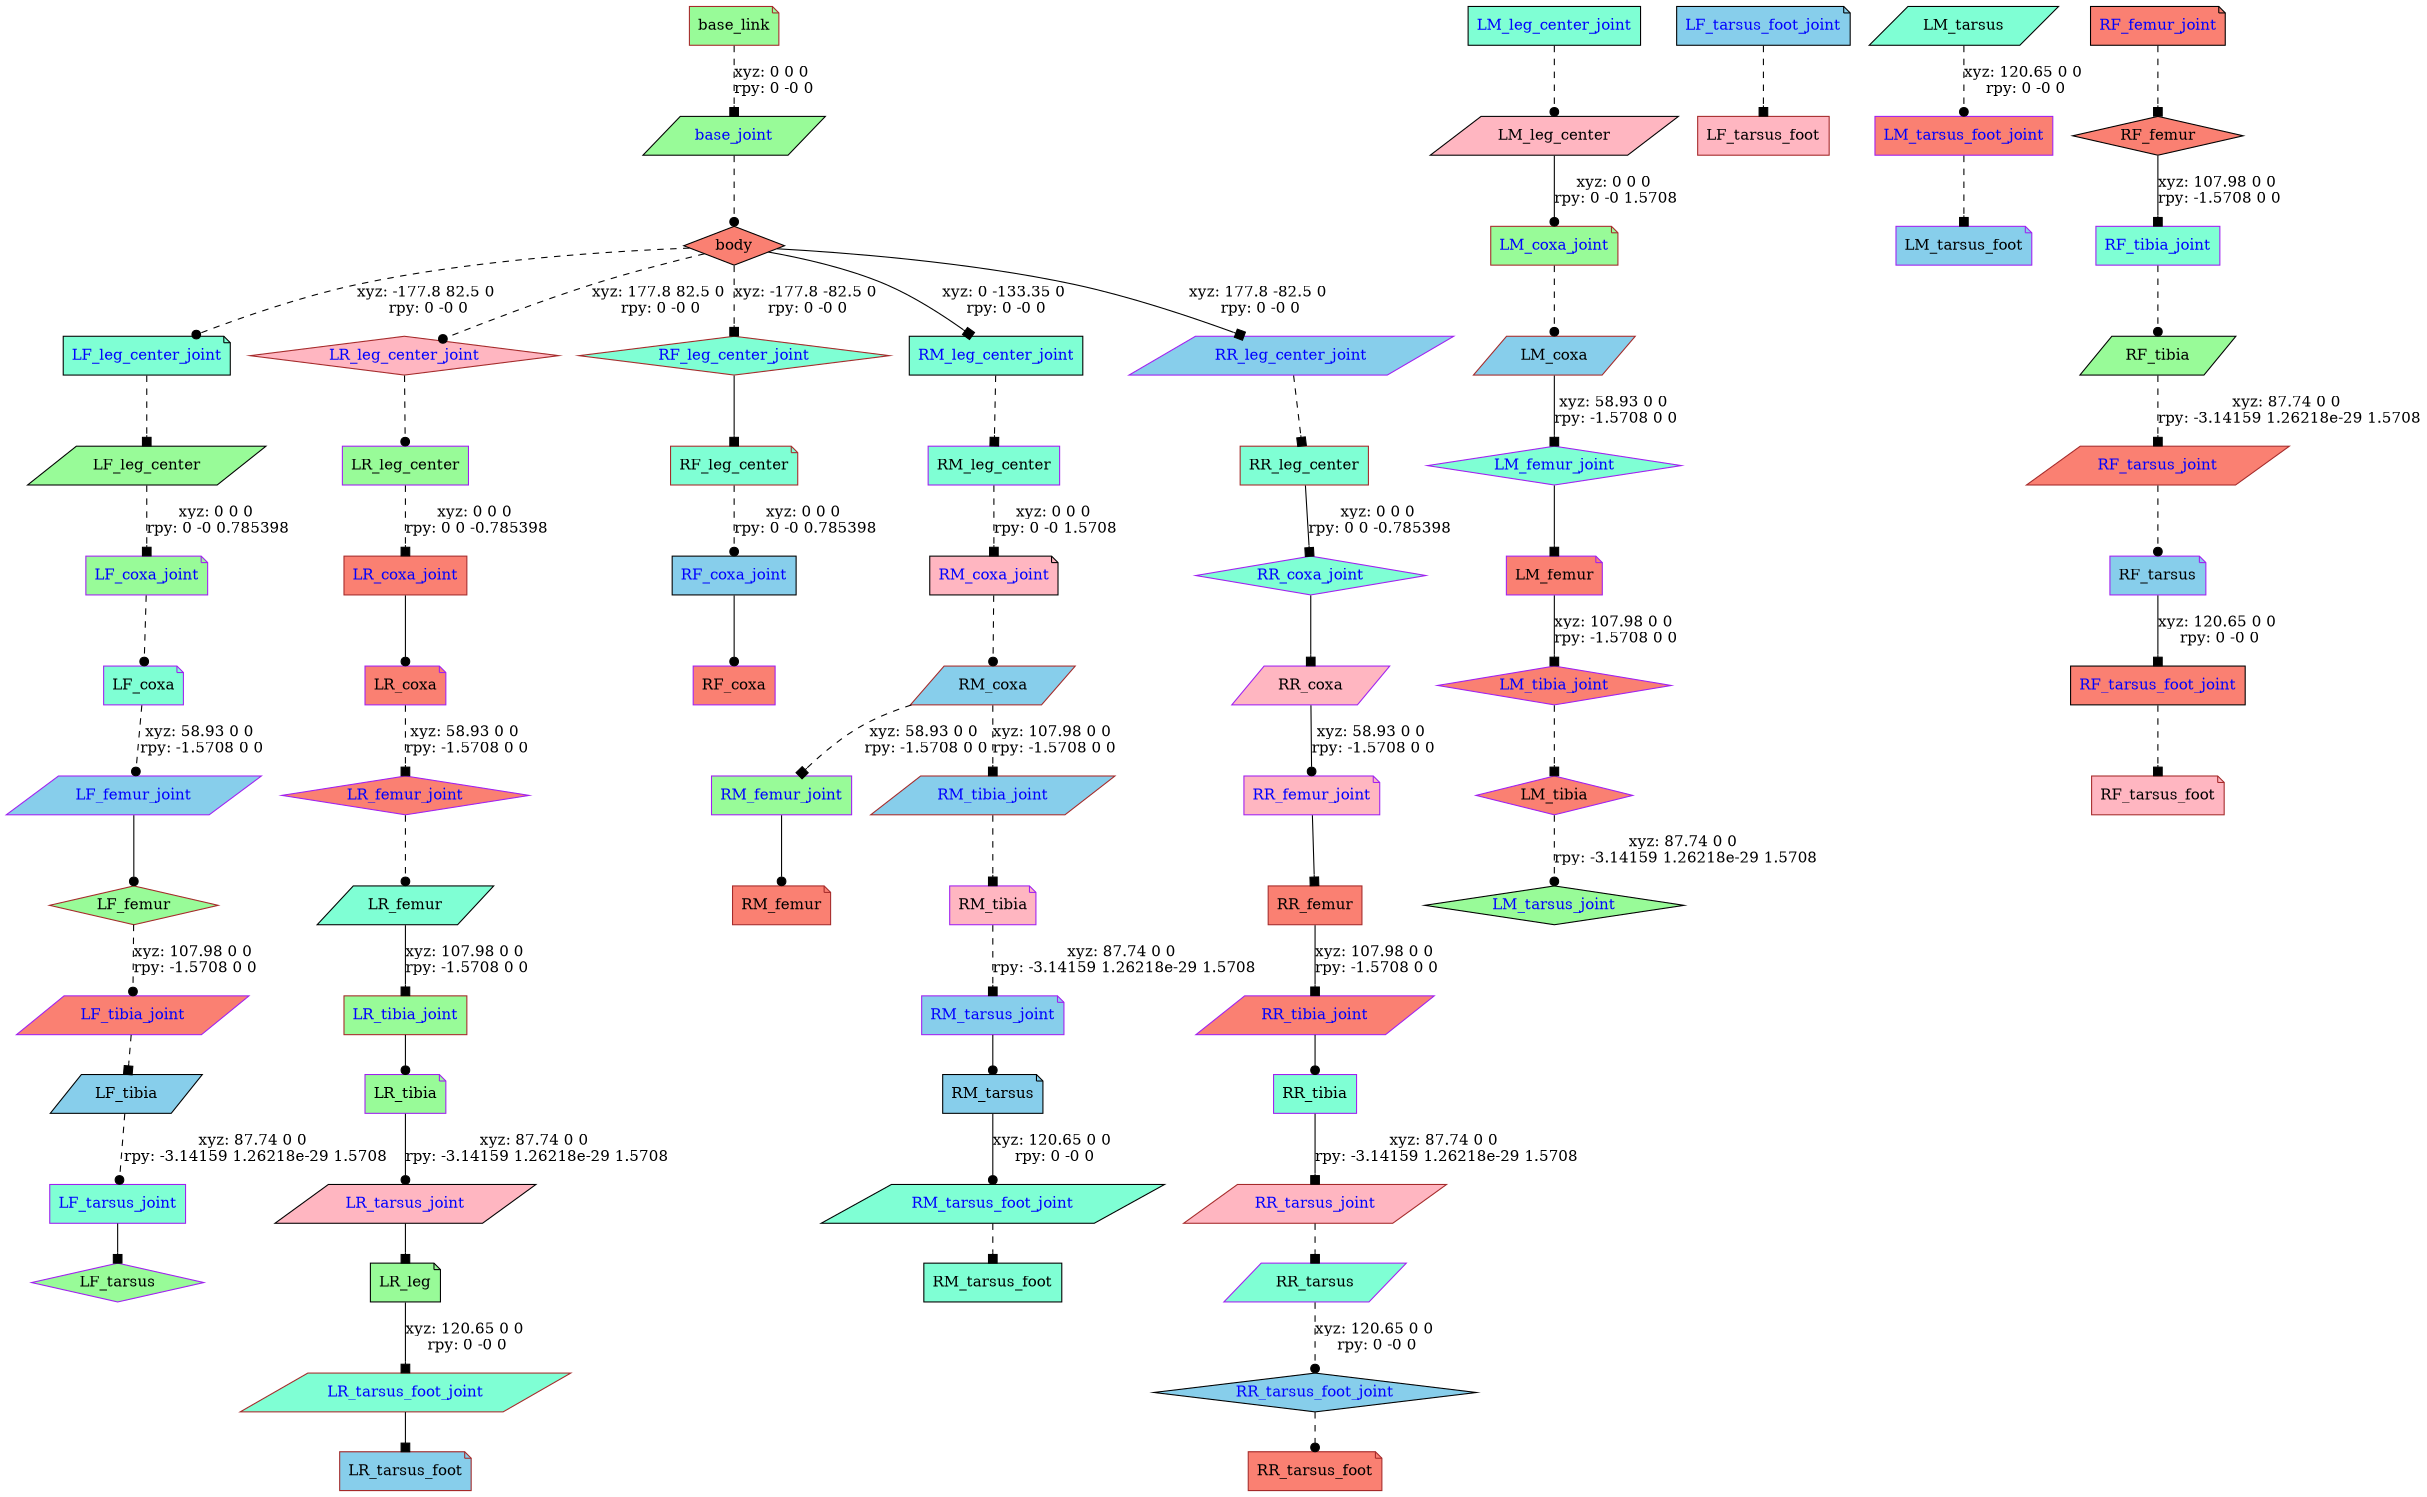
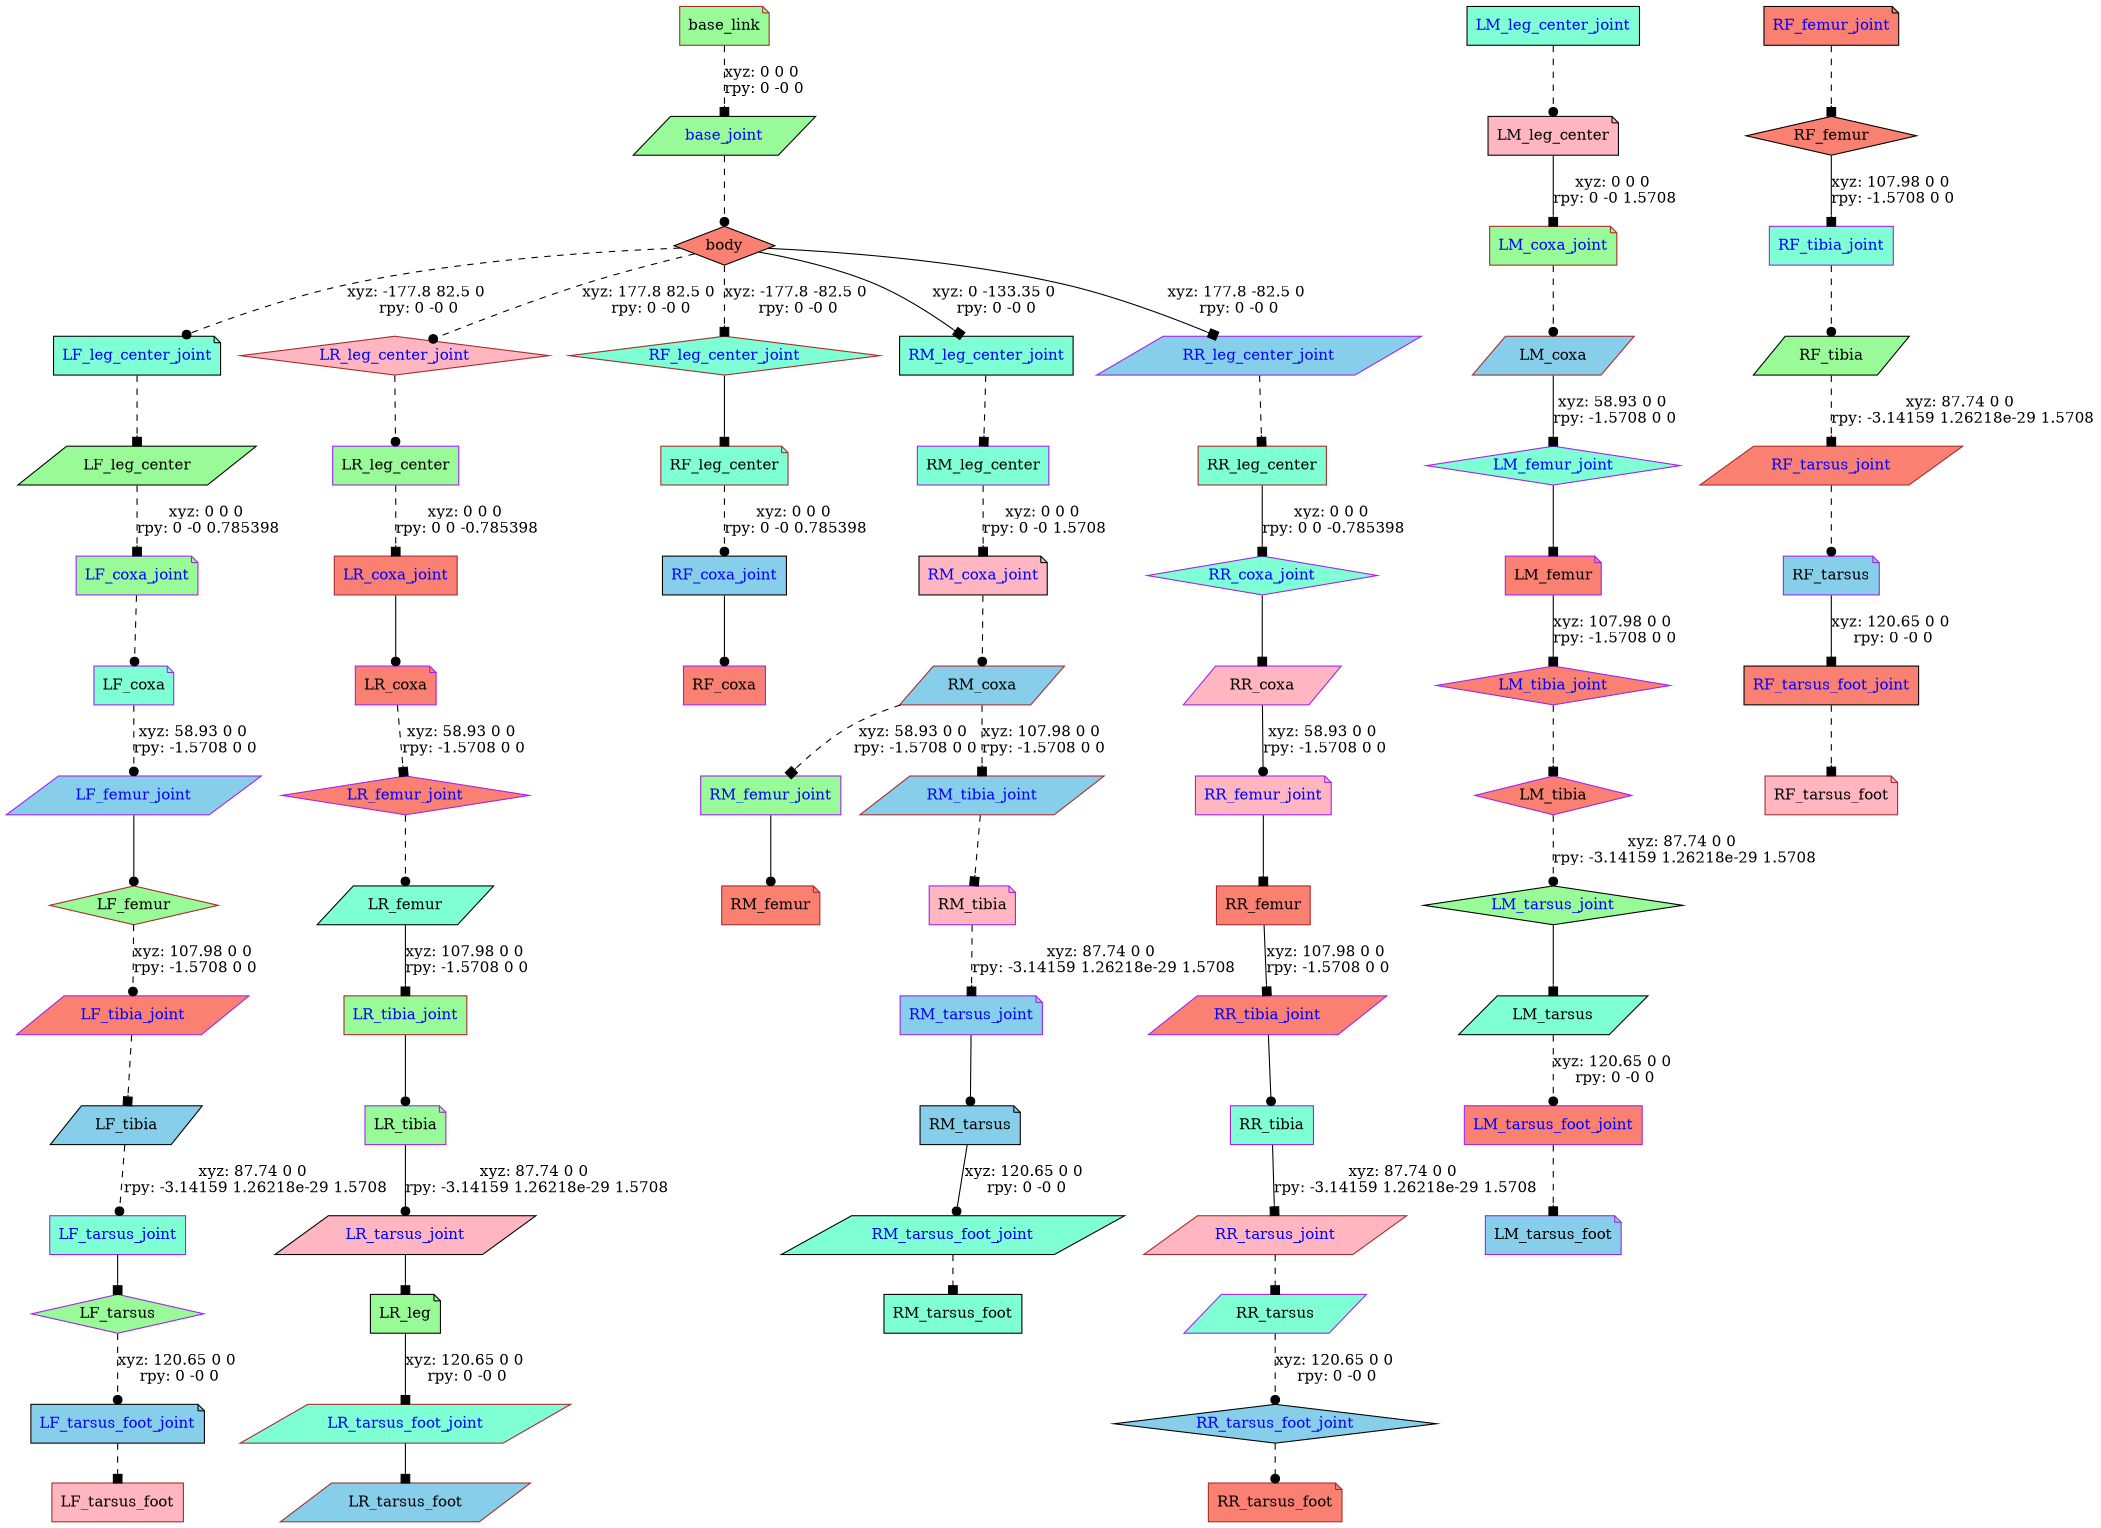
(1554, 136) -> (1553, 136)
(1554, 186) -> (1553, 185)
none -> (1553, 955)
none -> (118, 1364)
(405, 1471) -> (405, 1502)
